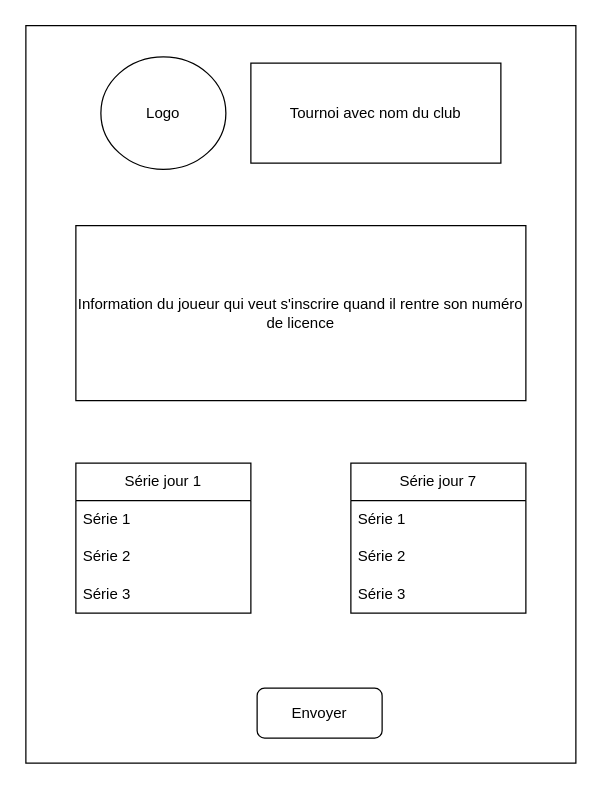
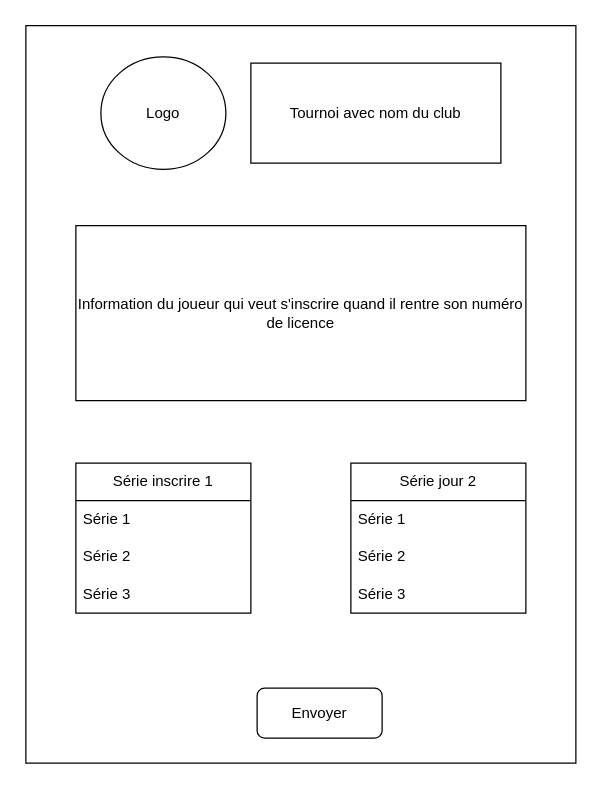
(163, 482) -> (163, 482)
(438, 482) -> (438, 482)
